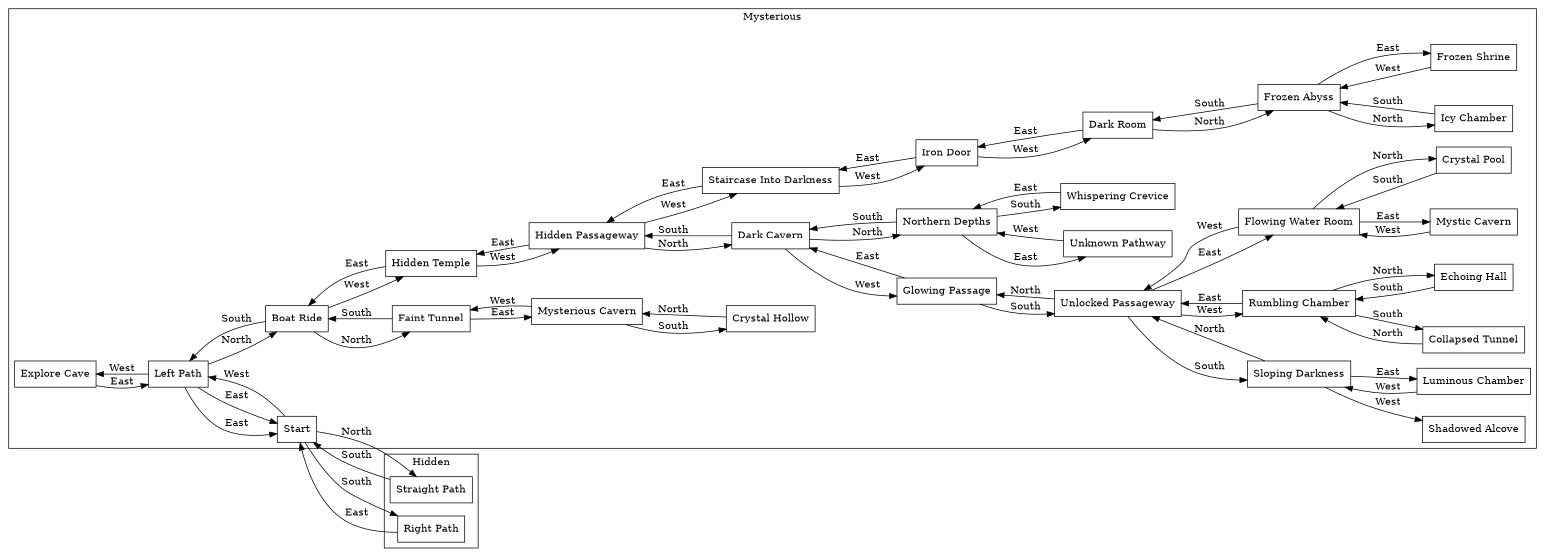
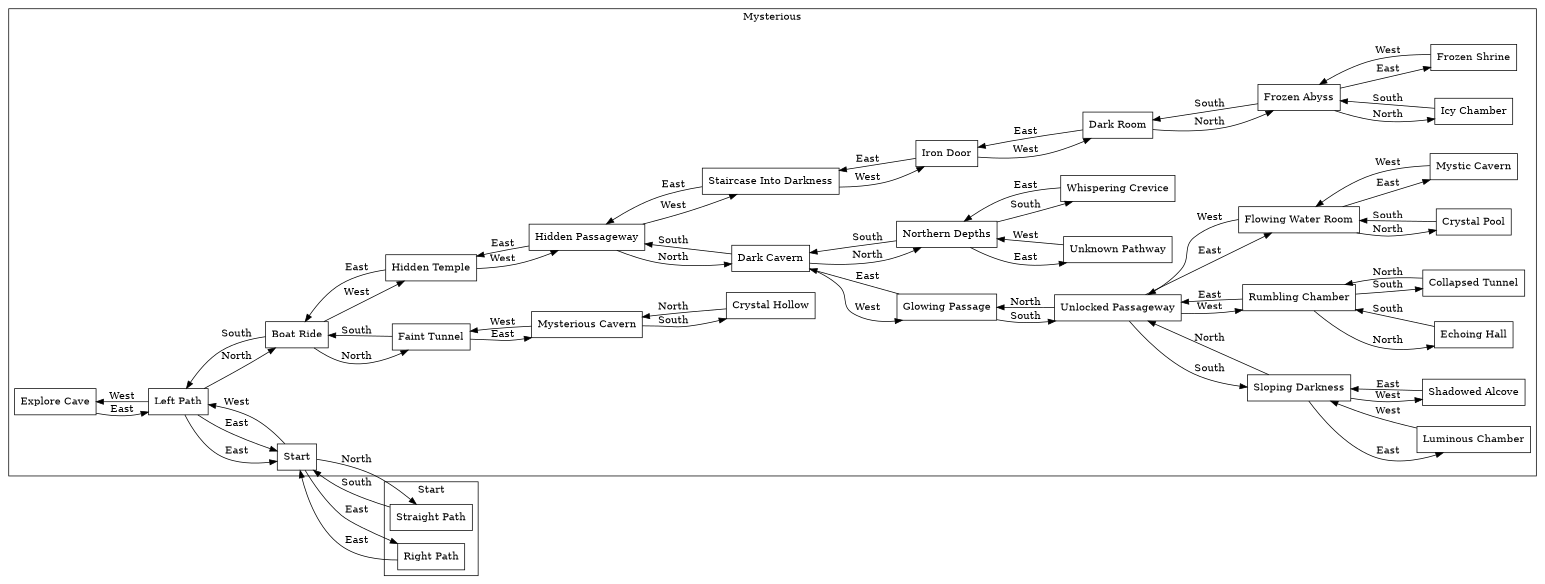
none -> (1390, 390)
(431, 463) -> (431, 490)
(357, 482) -> (357, 510)
